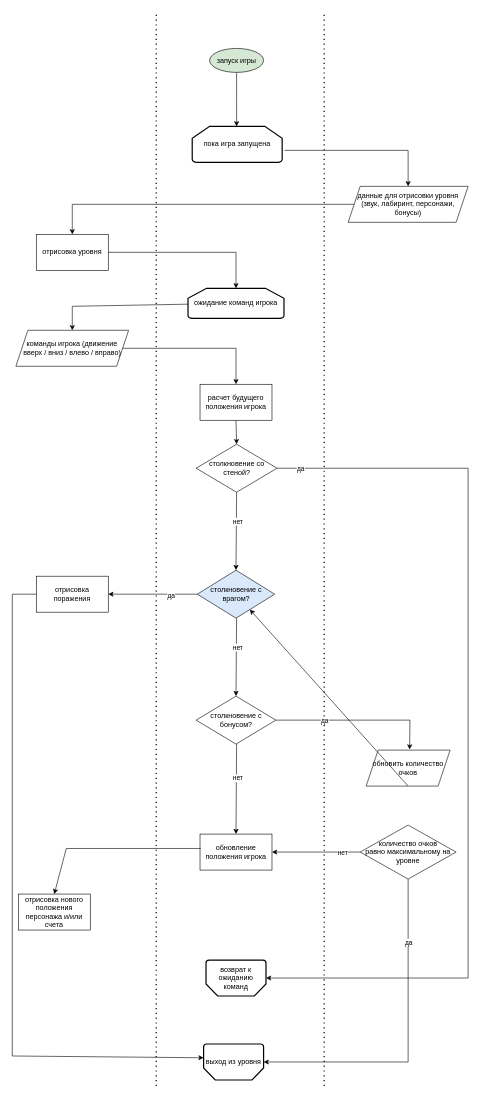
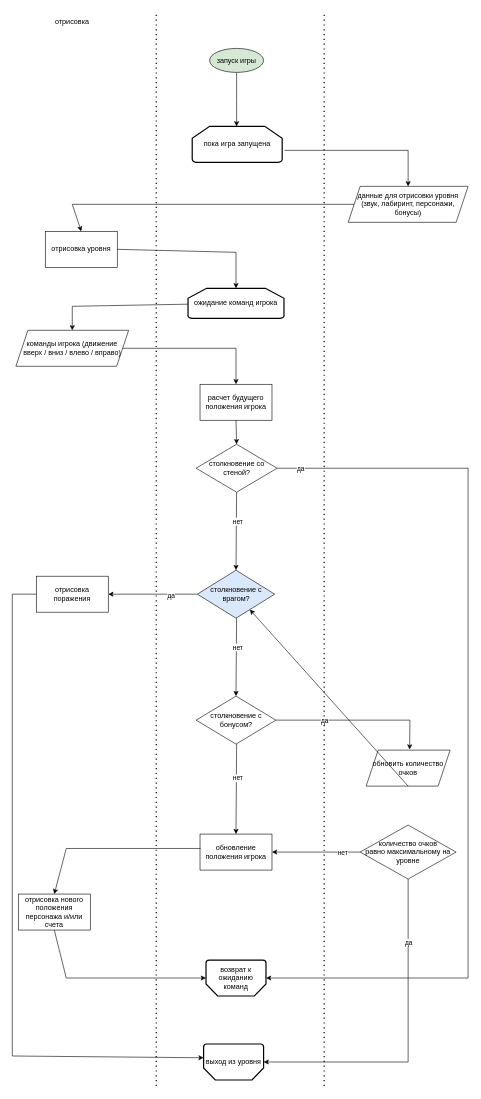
none -> (72, 21)
(72, 252) -> (81, 249)
none -> (60, 955)
